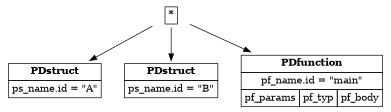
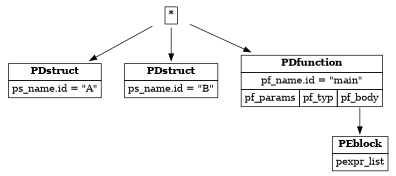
none -> (360, 154)
